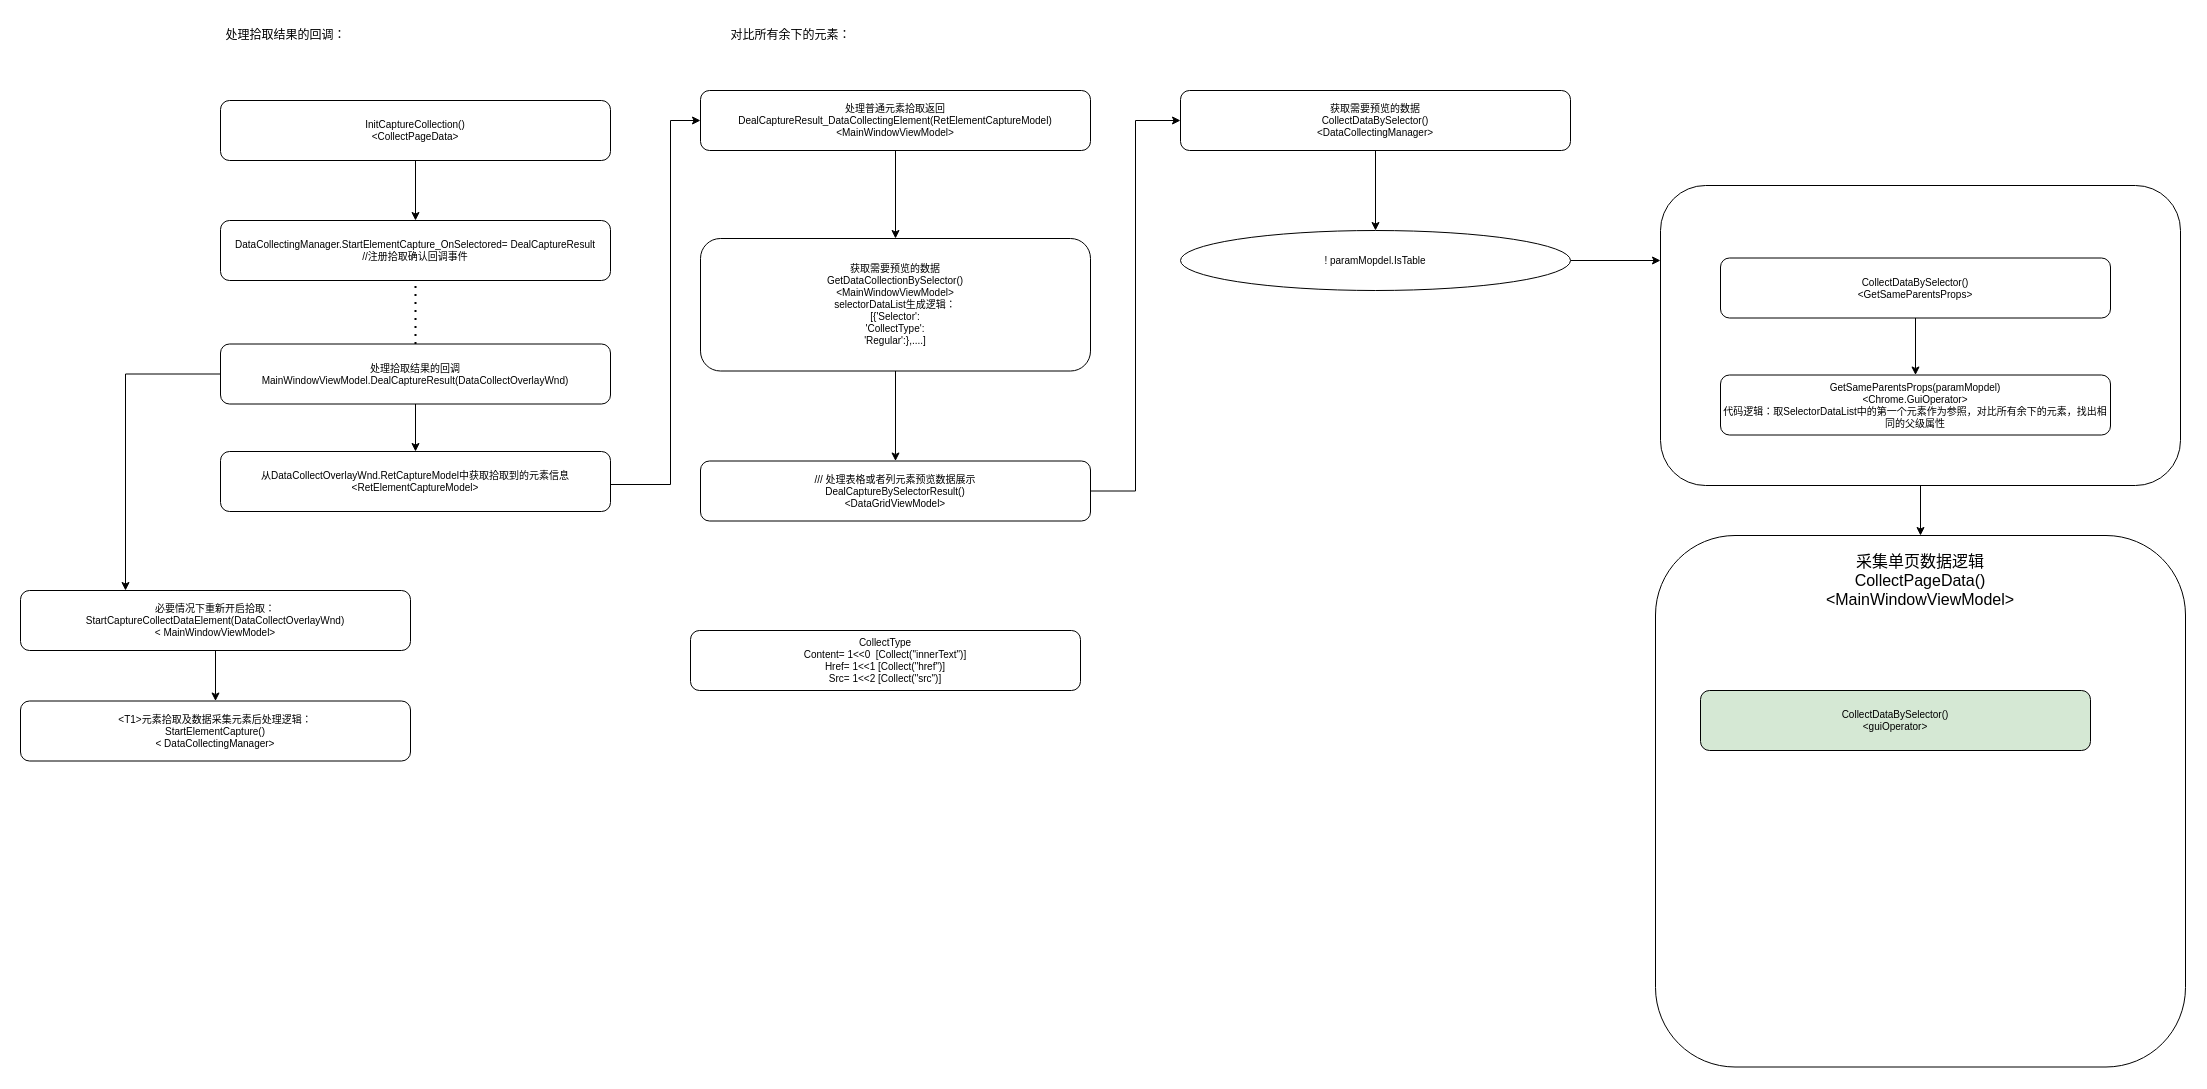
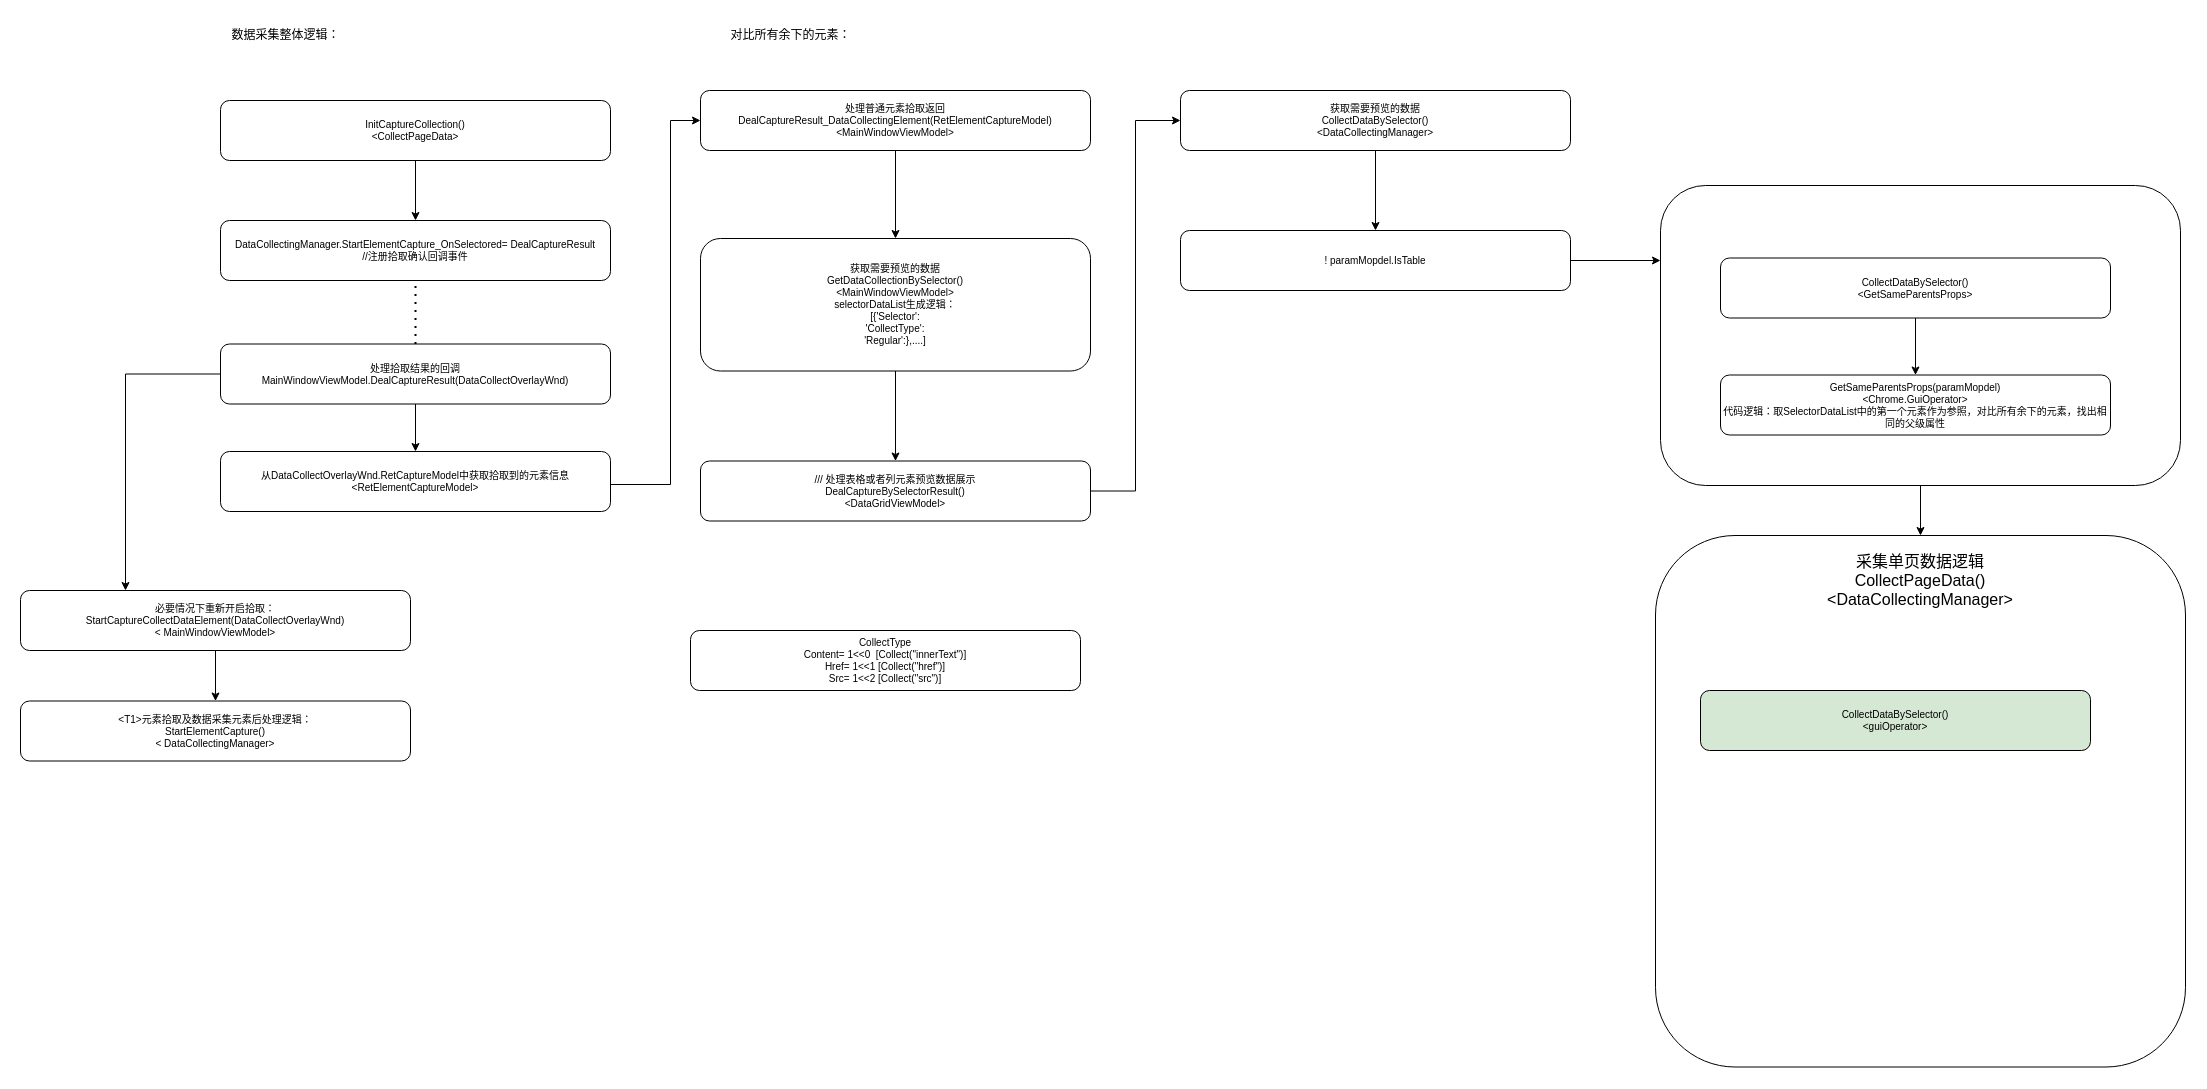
(286, 36) -> (286, 36)
(1376, 261) -> (1376, 261)
(1921, 802) -> (1921, 802)
